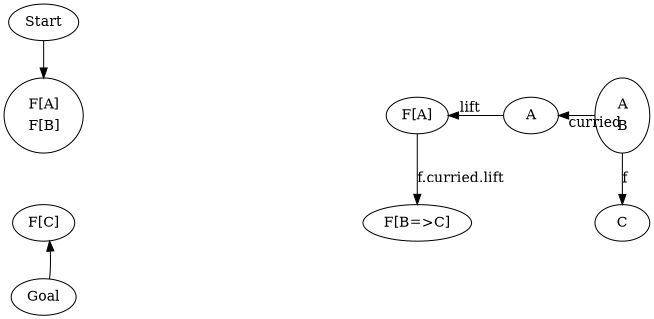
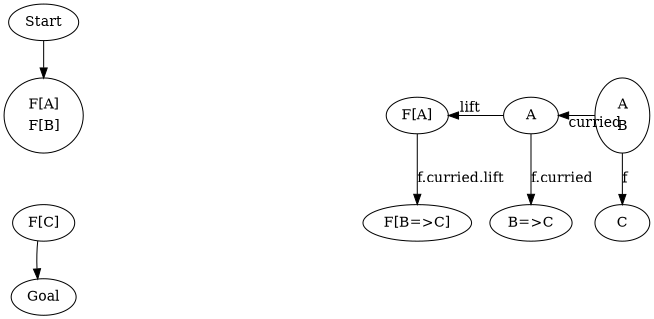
none -> (531, 223)
(50, 265) -> (37, 255)
